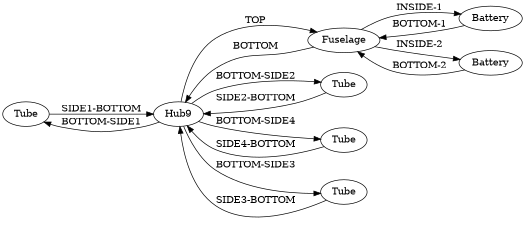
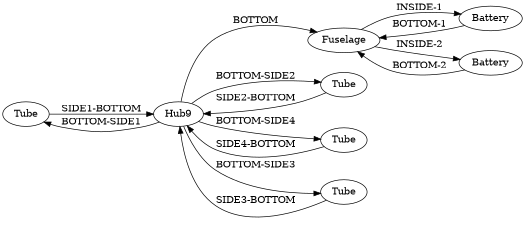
(256, 21) -> (256, 21)
(245, 57) -> none
